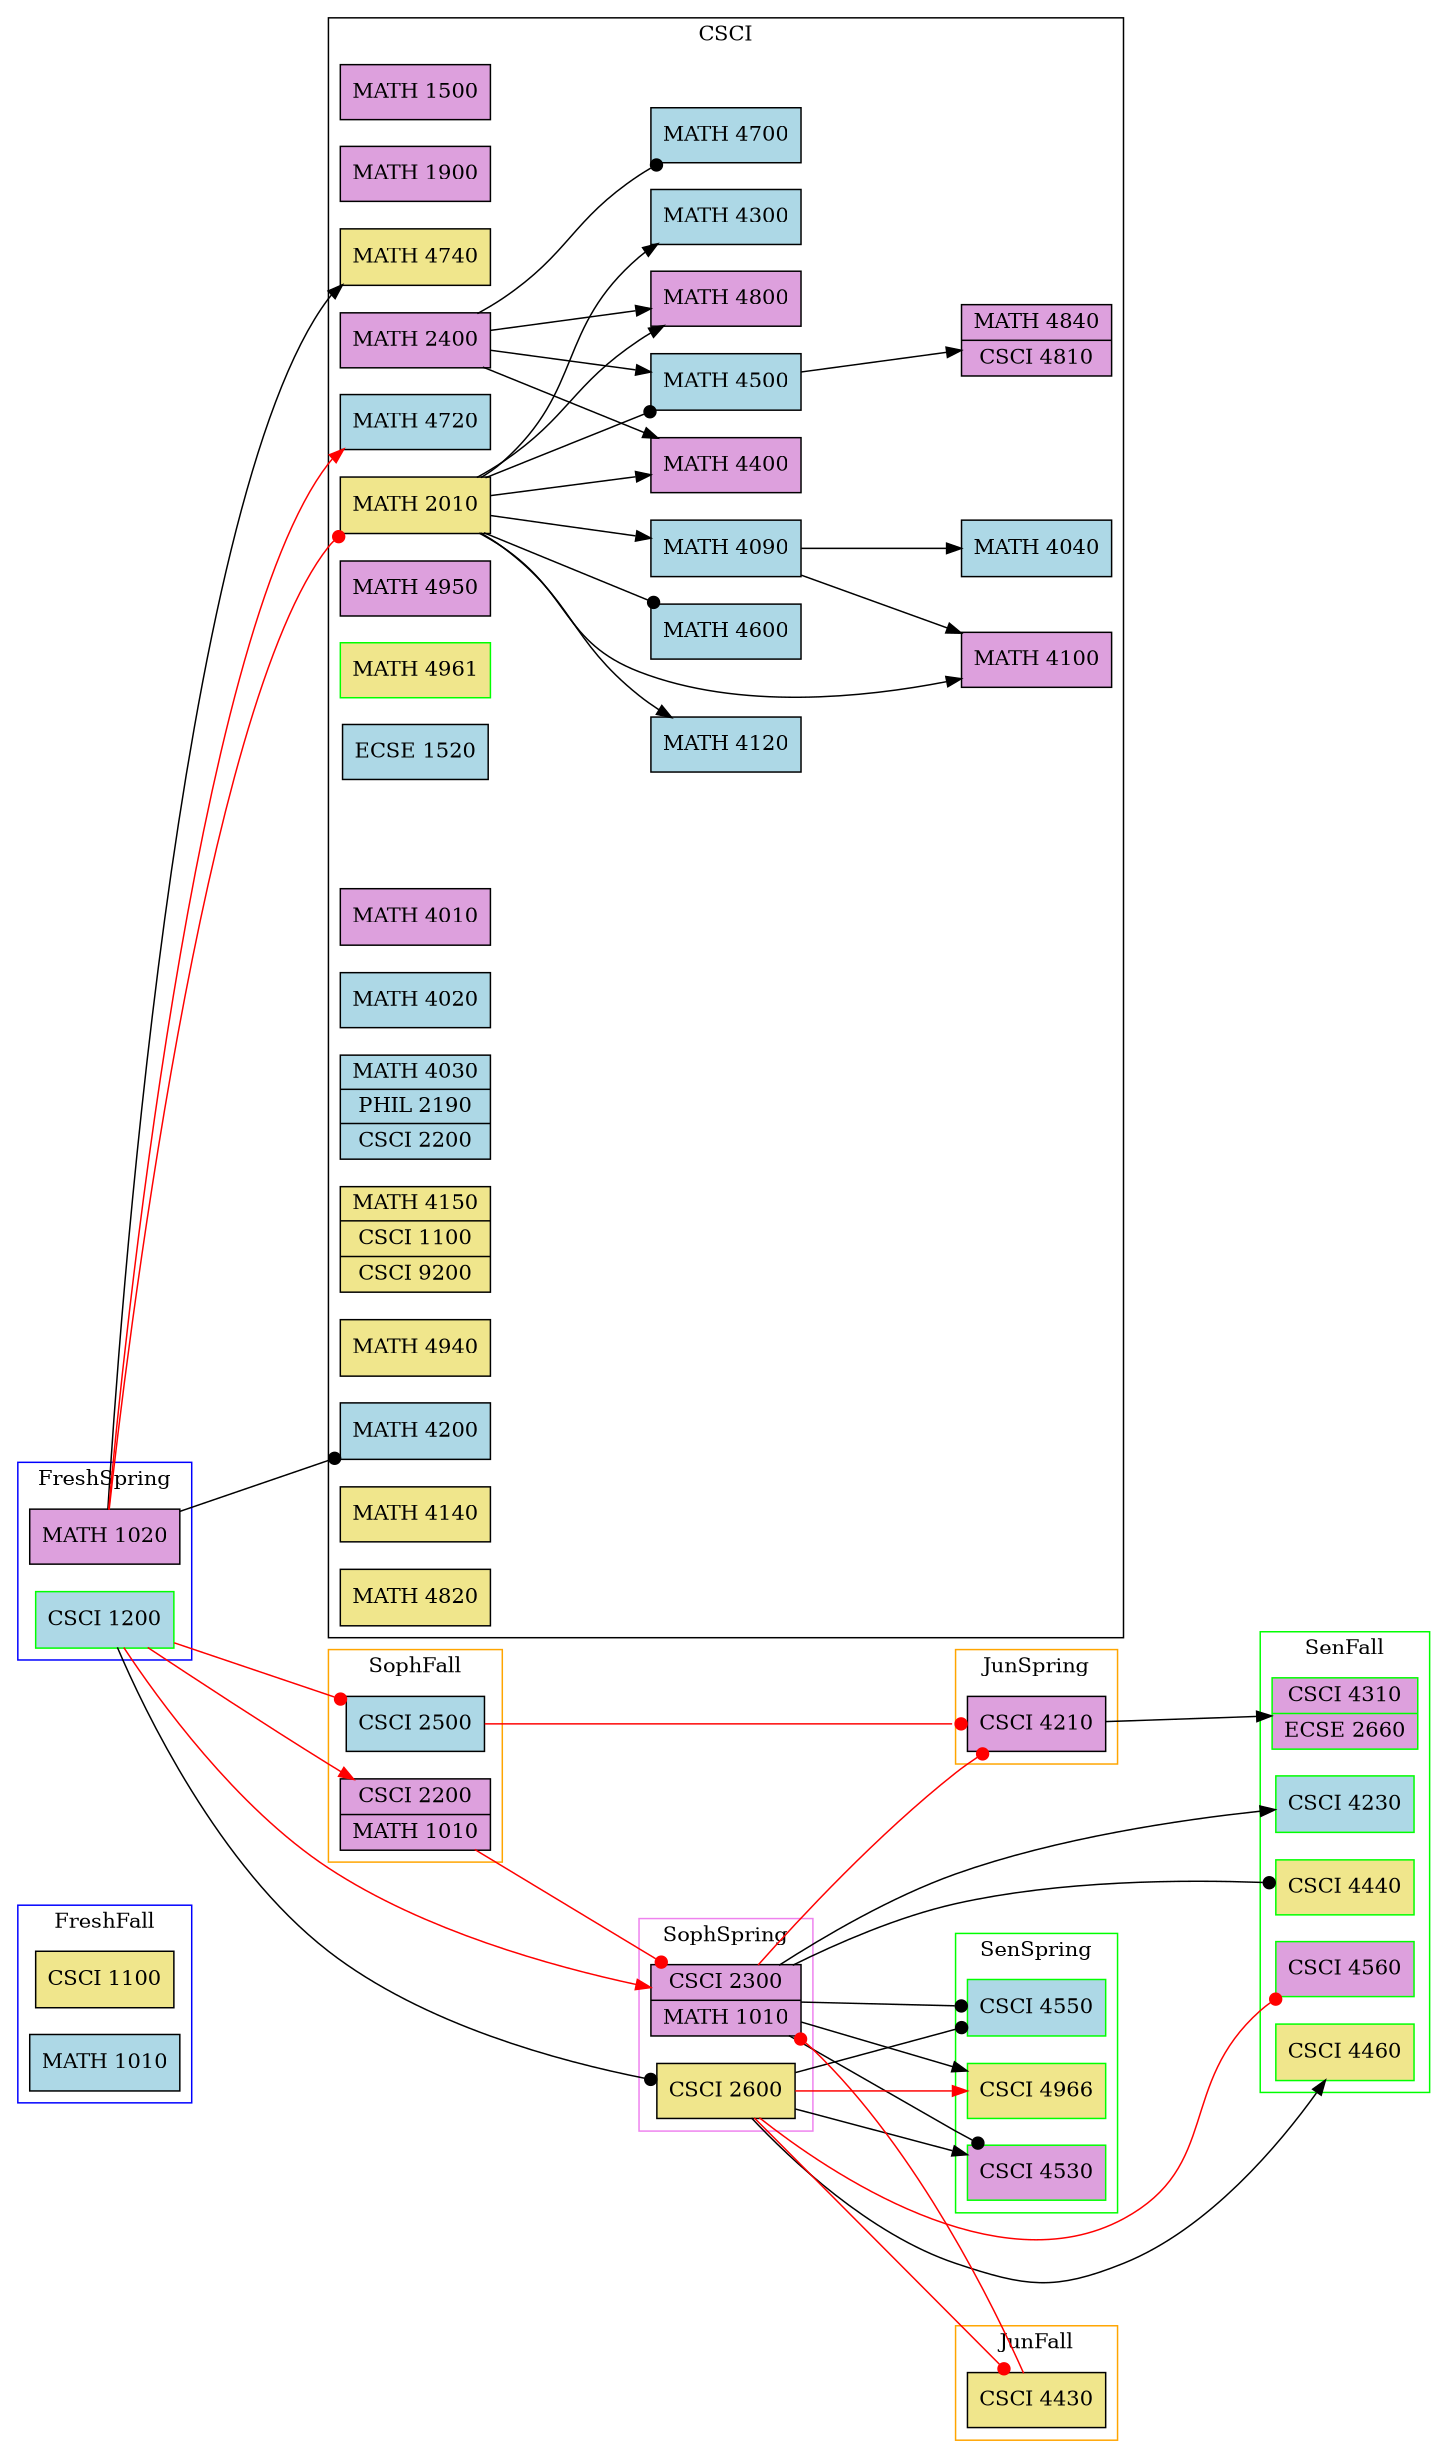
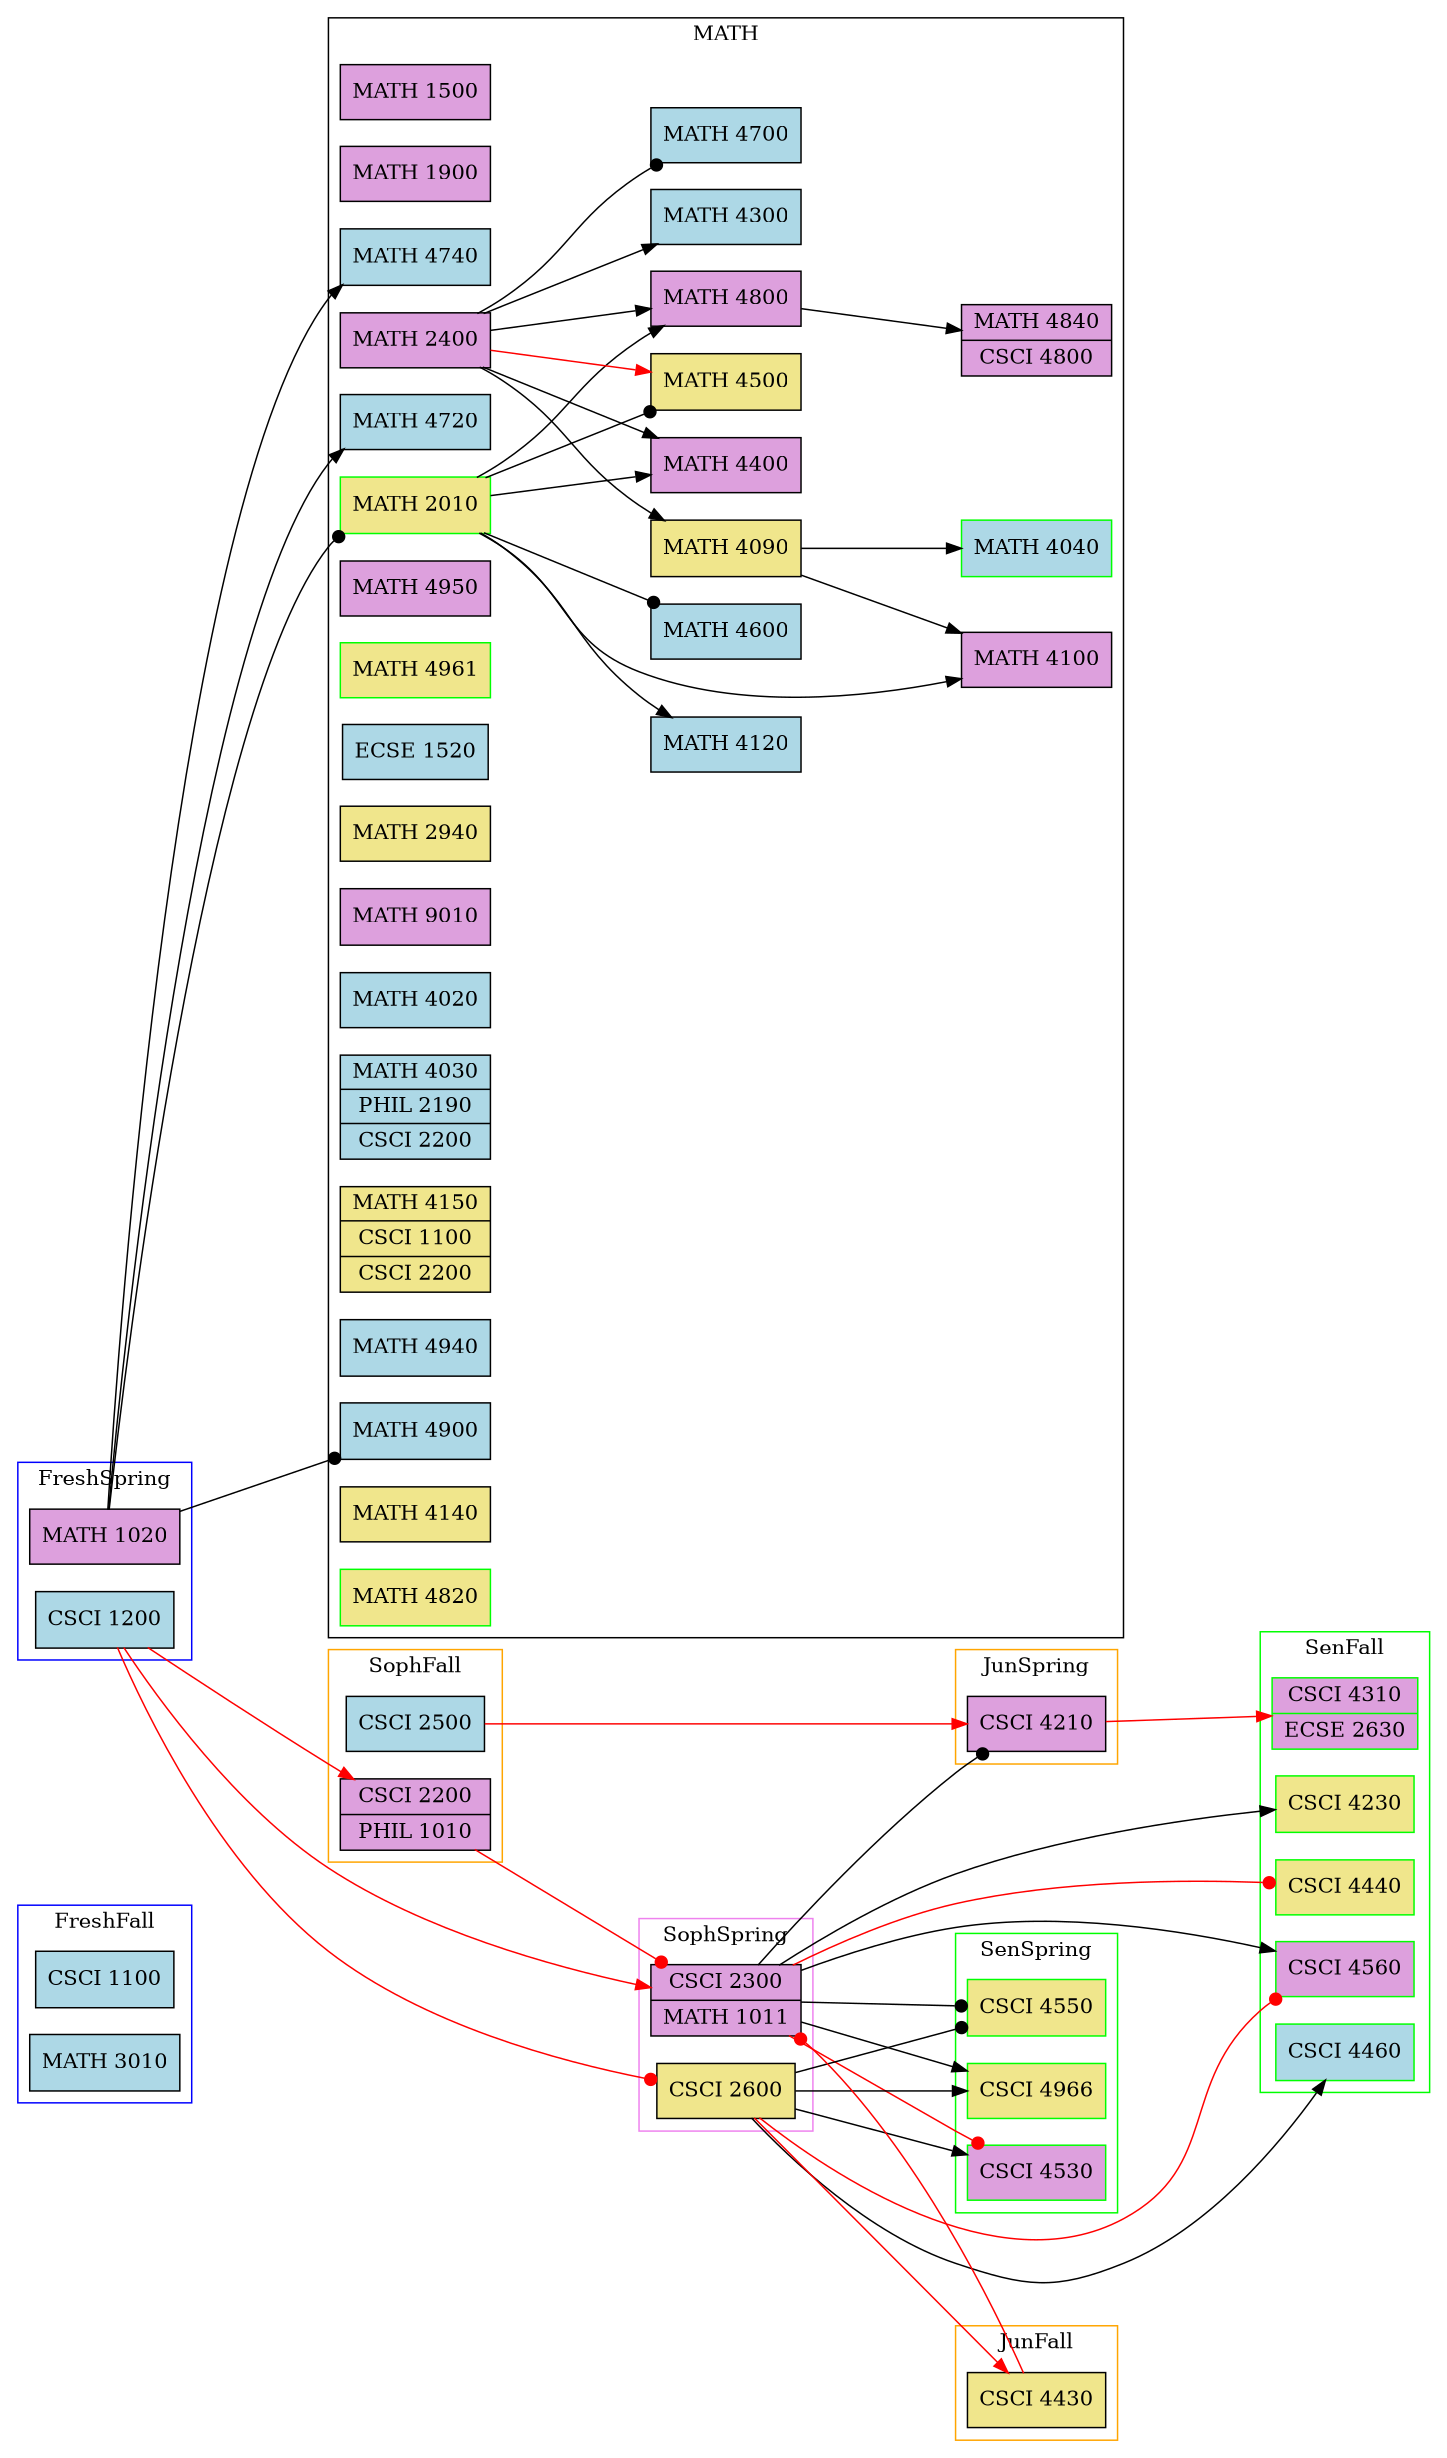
(726, 35) -> (726, 35)
(415, 257) -> (415, 257)
(1037, 357) -> (1037, 357)
(559, 360) -> (563, 360)
(874, 362) -> (874, 318)
(564, 374) -> (563, 282)
(726, 382) -> (726, 382)
(415, 505) -> (415, 505)
(563, 526) -> (563, 434)
(726, 548) -> (726, 548)
(1037, 548) -> (1037, 548)
none -> (415, 834)
(415, 917) -> (415, 917)
(177, 973) -> (177, 973)
(182, 1014) -> (182, 1014)
(415, 1274) -> (415, 1274)
(415, 1348) -> (415, 1348)
(415, 1431) -> (415, 1431)
(415, 1598) -> (415, 1598)
(105, 1620) -> (105, 1620)
(254, 1670) -> none
(1181, 1719) -> (1181, 1719)
(718, 1724) -> (718, 1724)
(1345, 1731) -> (1345, 1731)
(1345, 1804) -> (1345, 1804)
(415, 1832) -> (415, 1832)
(863, 1856) -> (863, 1856)
(1022, 1892) -> (1022, 1892)
none -> (1029, 1922)
(317, 1941) -> (317, 1941)
(105, 1980) -> (105, 1980)
(1037, 2008) -> (1037, 2008)
(726, 2017) -> (726, 2017)
(1345, 2052) -> (1345, 2052)
(105, 2063) -> (105, 2063)
(867, 2080) -> (867, 2080)
(866, 2091) -> (866, 2091)
(877, 2241) -> (877, 2241)
